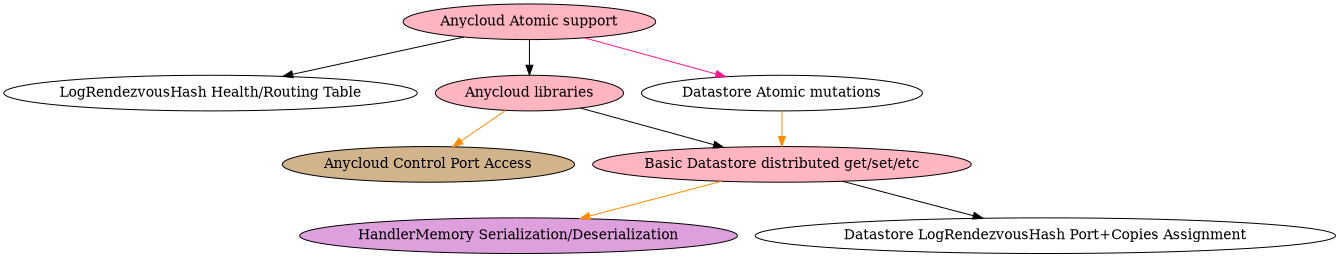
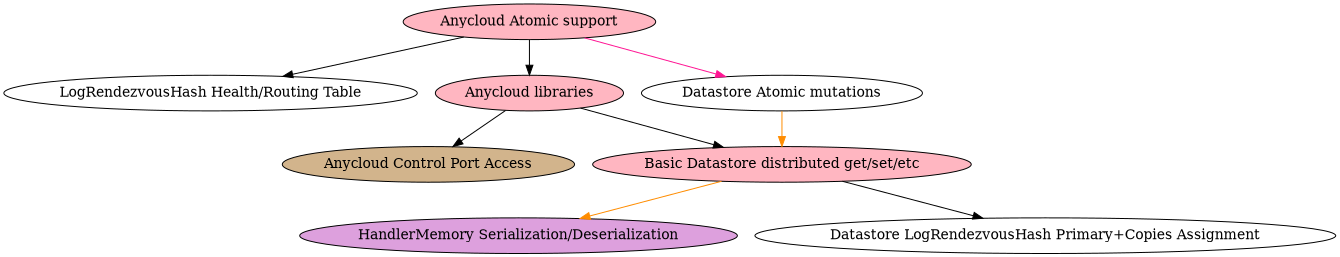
(483, 126) -> (483, 126)
(1045, 236) -> (1045, 236)
